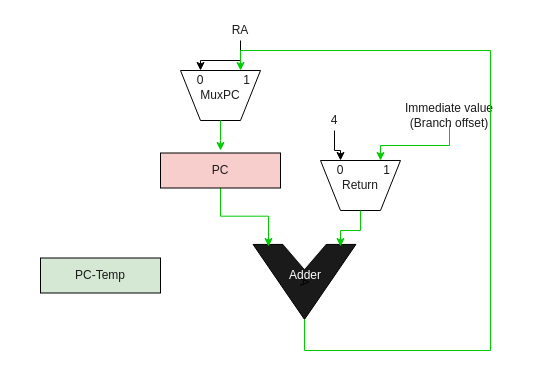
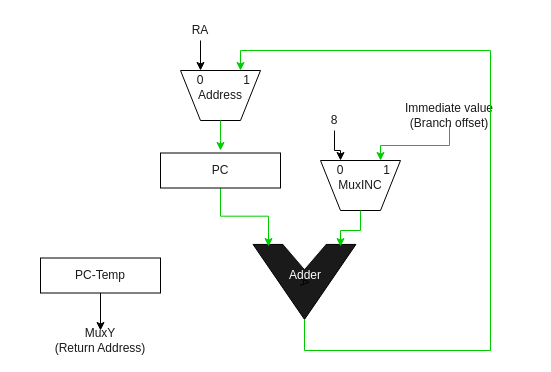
(241, 31) -> (201, 31)
(221, 96) -> (221, 96)
(335, 121) -> (335, 121)
(221, 171) -> (221, 171)
(361, 186) -> (361, 186)
(101, 276) -> (101, 276)
none -> (101, 310)
none -> (101, 341)
